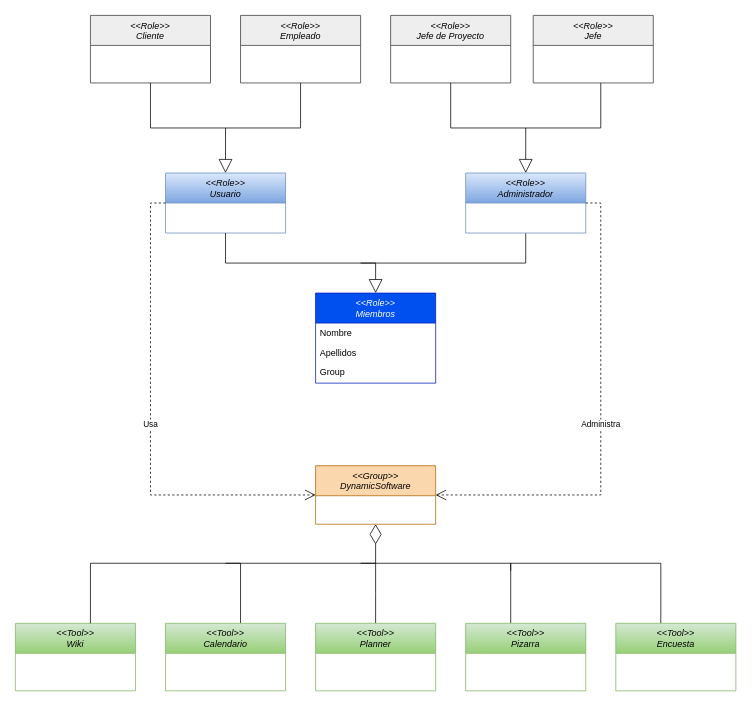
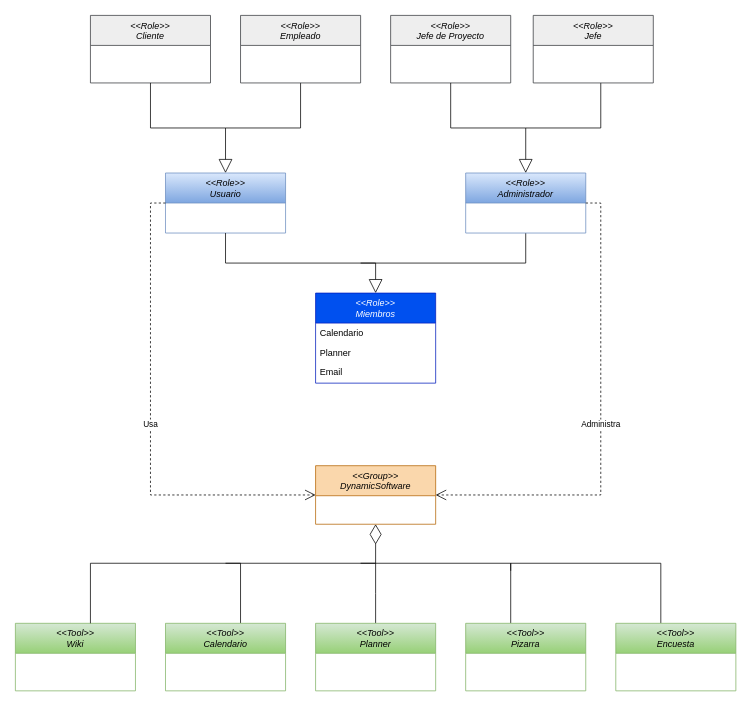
(335, 333) -> (342, 333)
(339, 353) -> (336, 353)
(332, 372) -> (330, 372)
